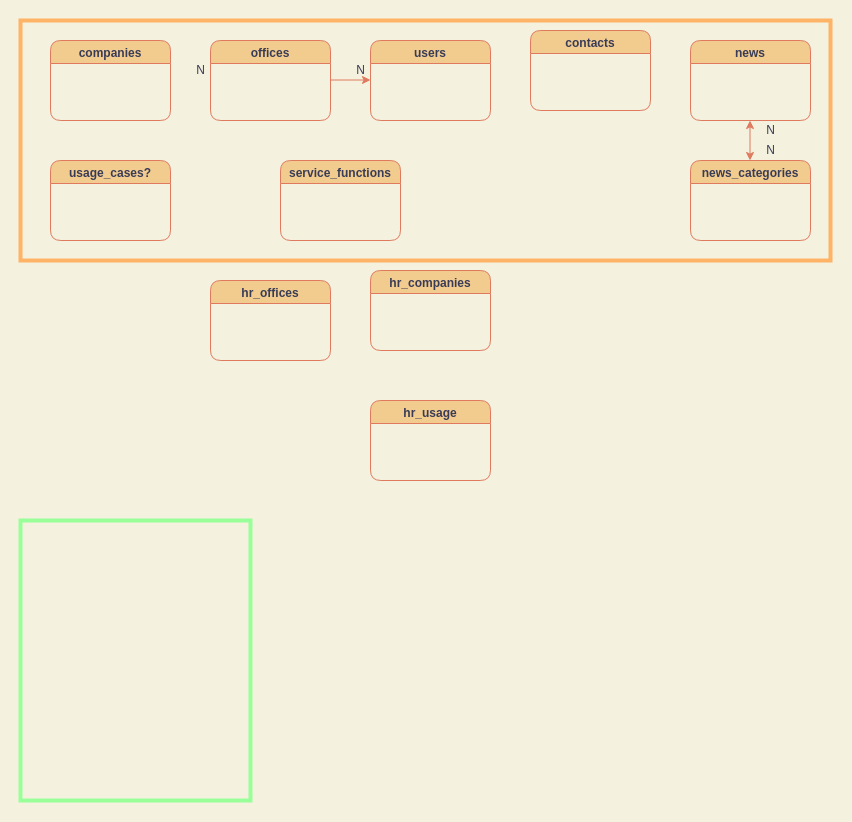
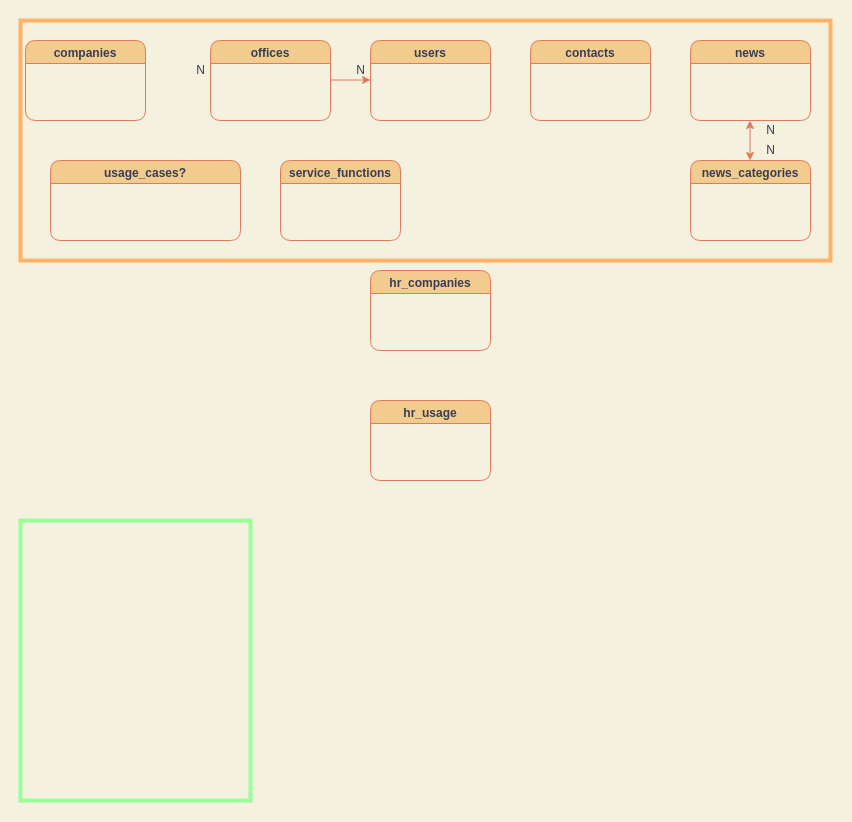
(591, 71) -> (591, 81)
(111, 81) -> (86, 81)
(111, 201) -> (146, 201)
(271, 321) -> none
